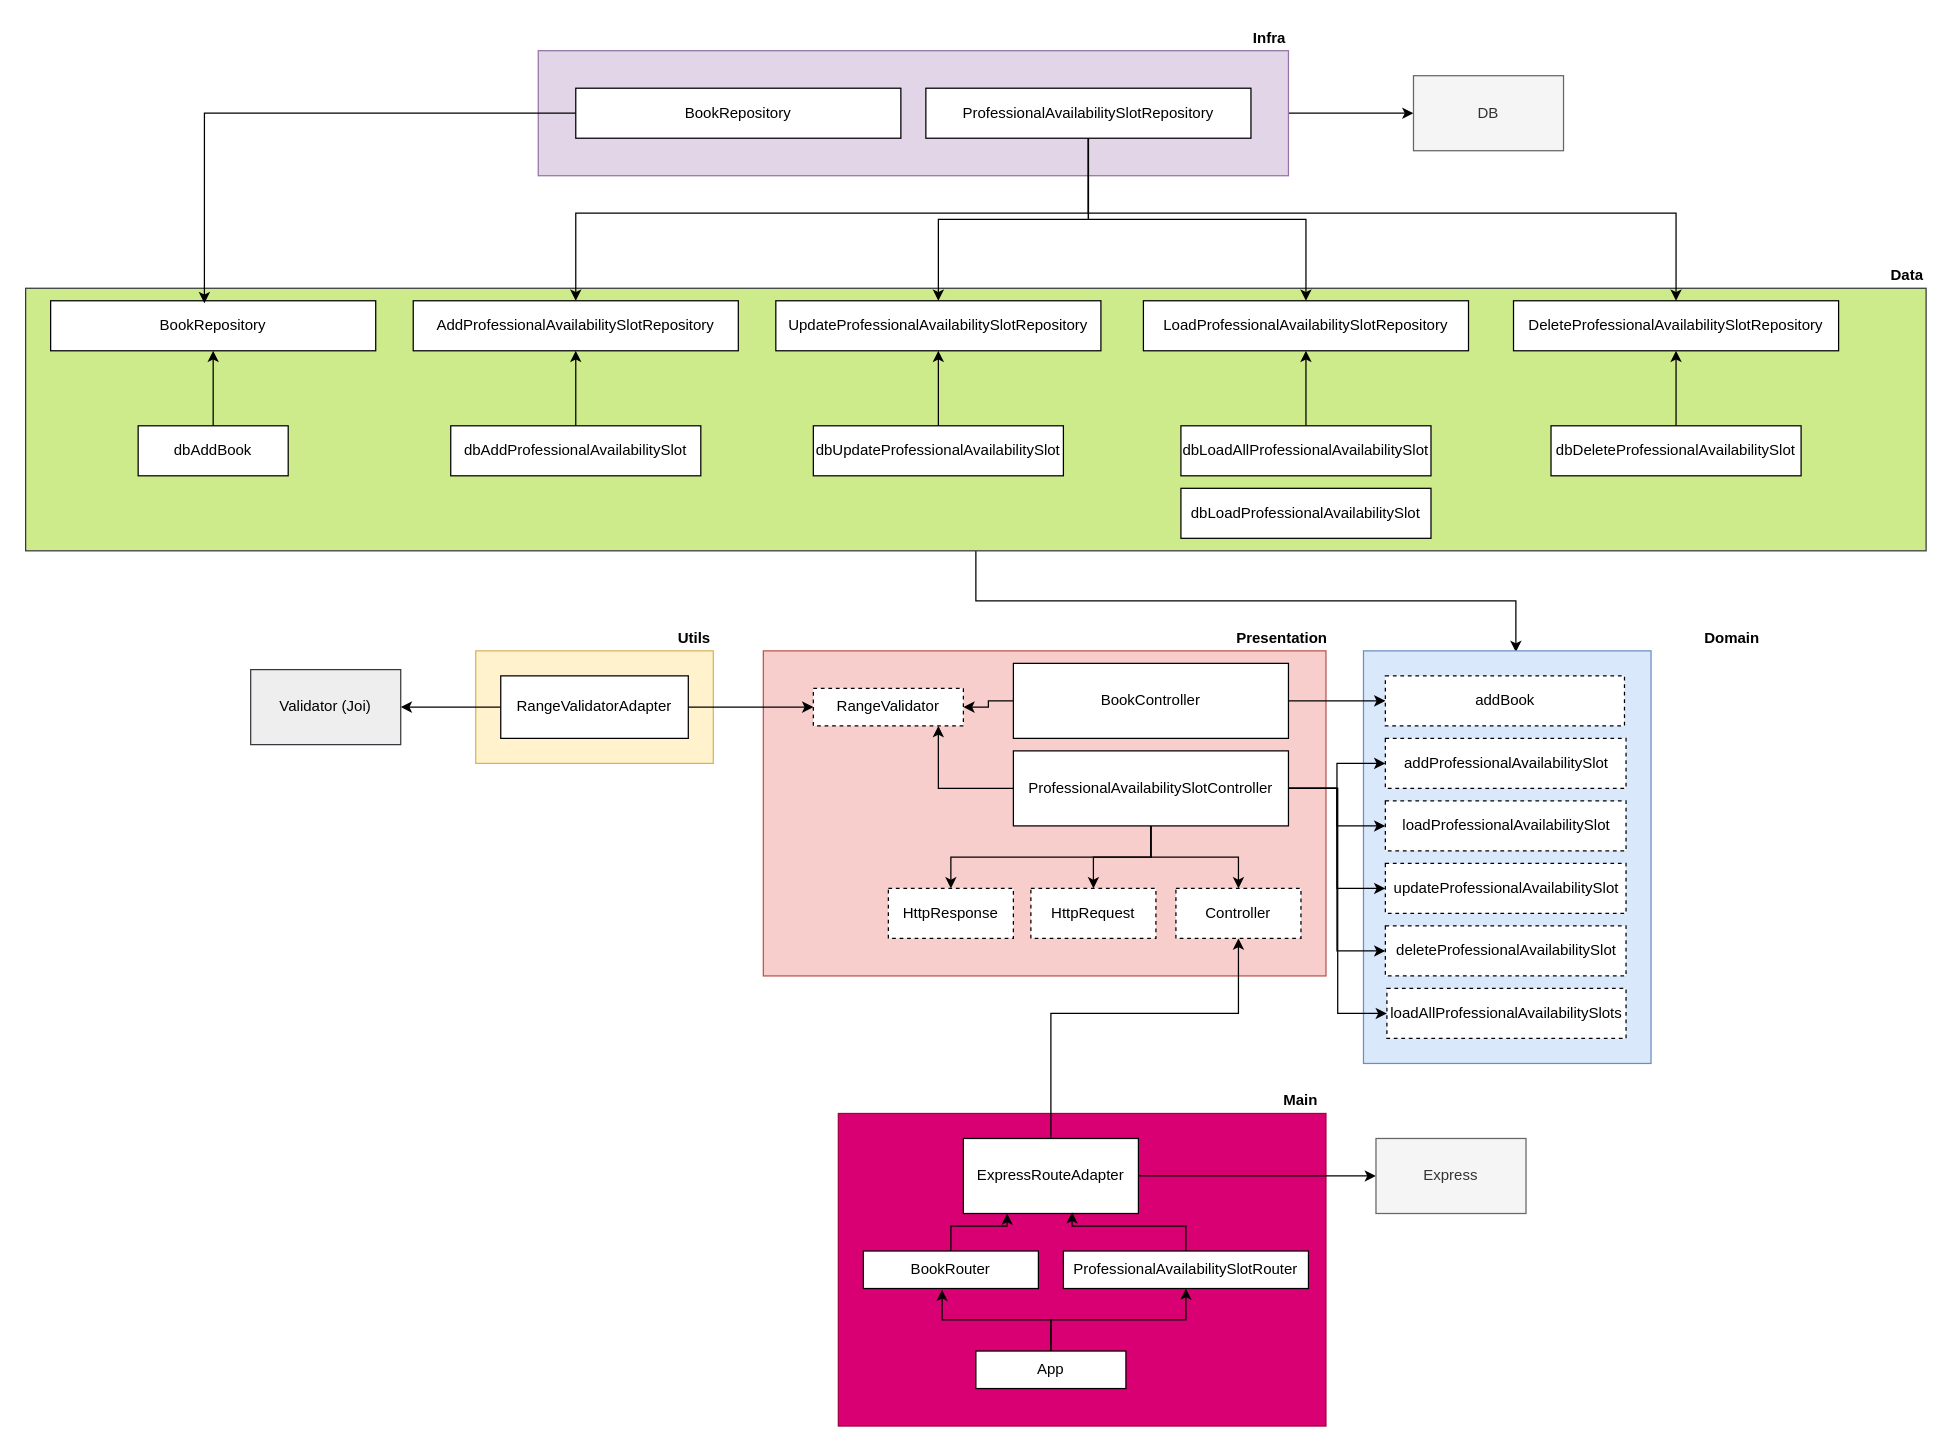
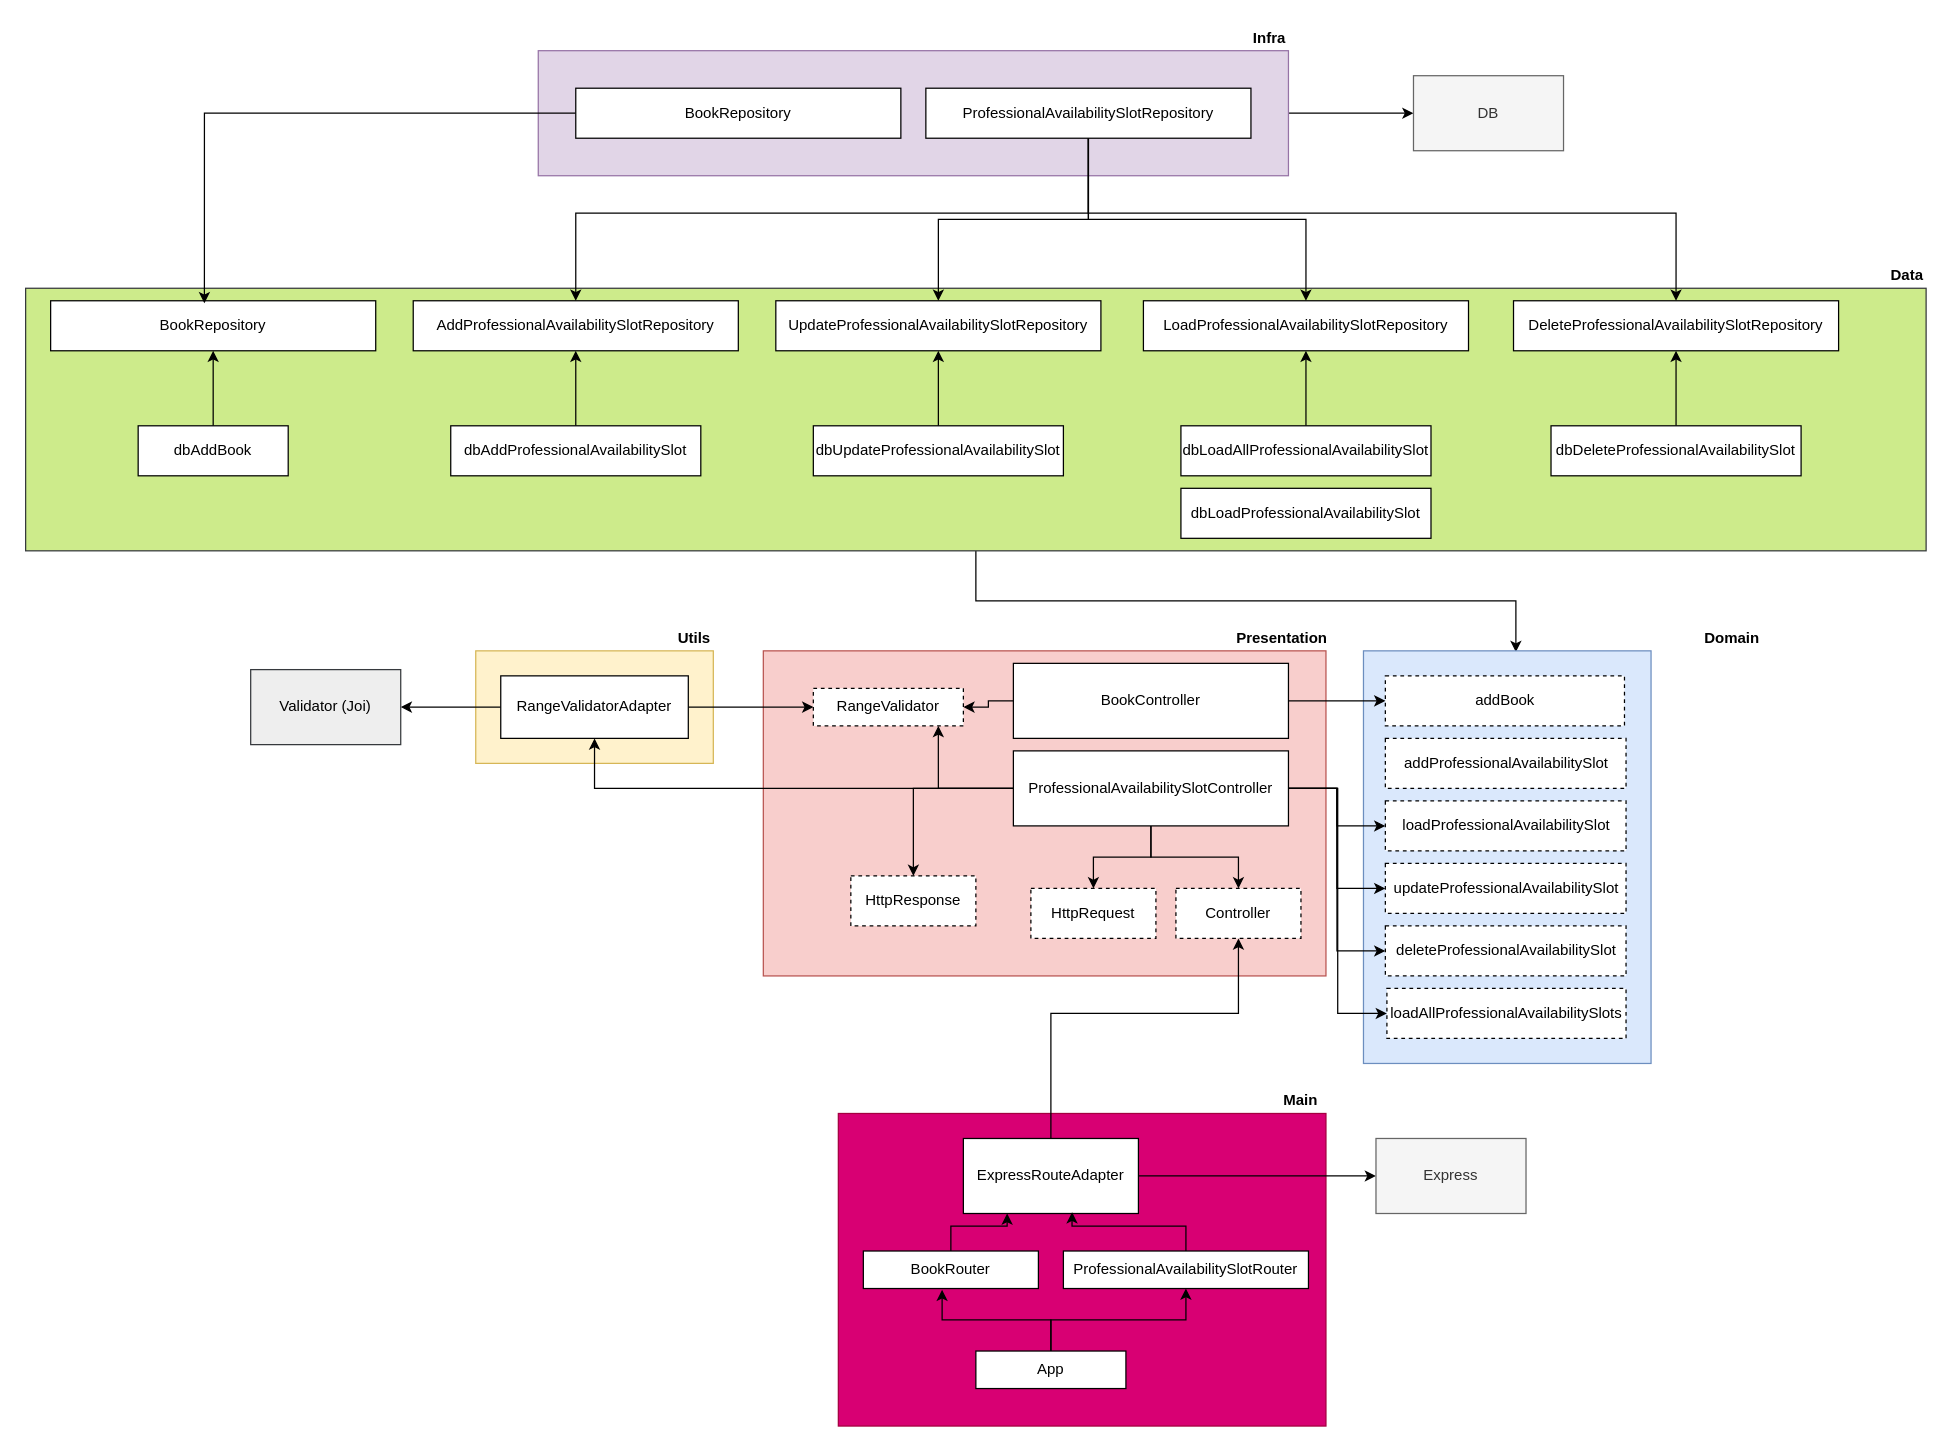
(1345, 763) -> (732, 788)
(951, 913) -> (913, 901)
